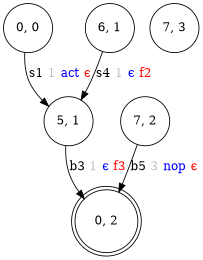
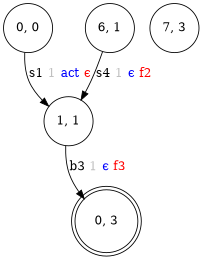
(69, 121) -> (69, 121)
(145, 121) -> none
(106, 221) -> (106, 221)
